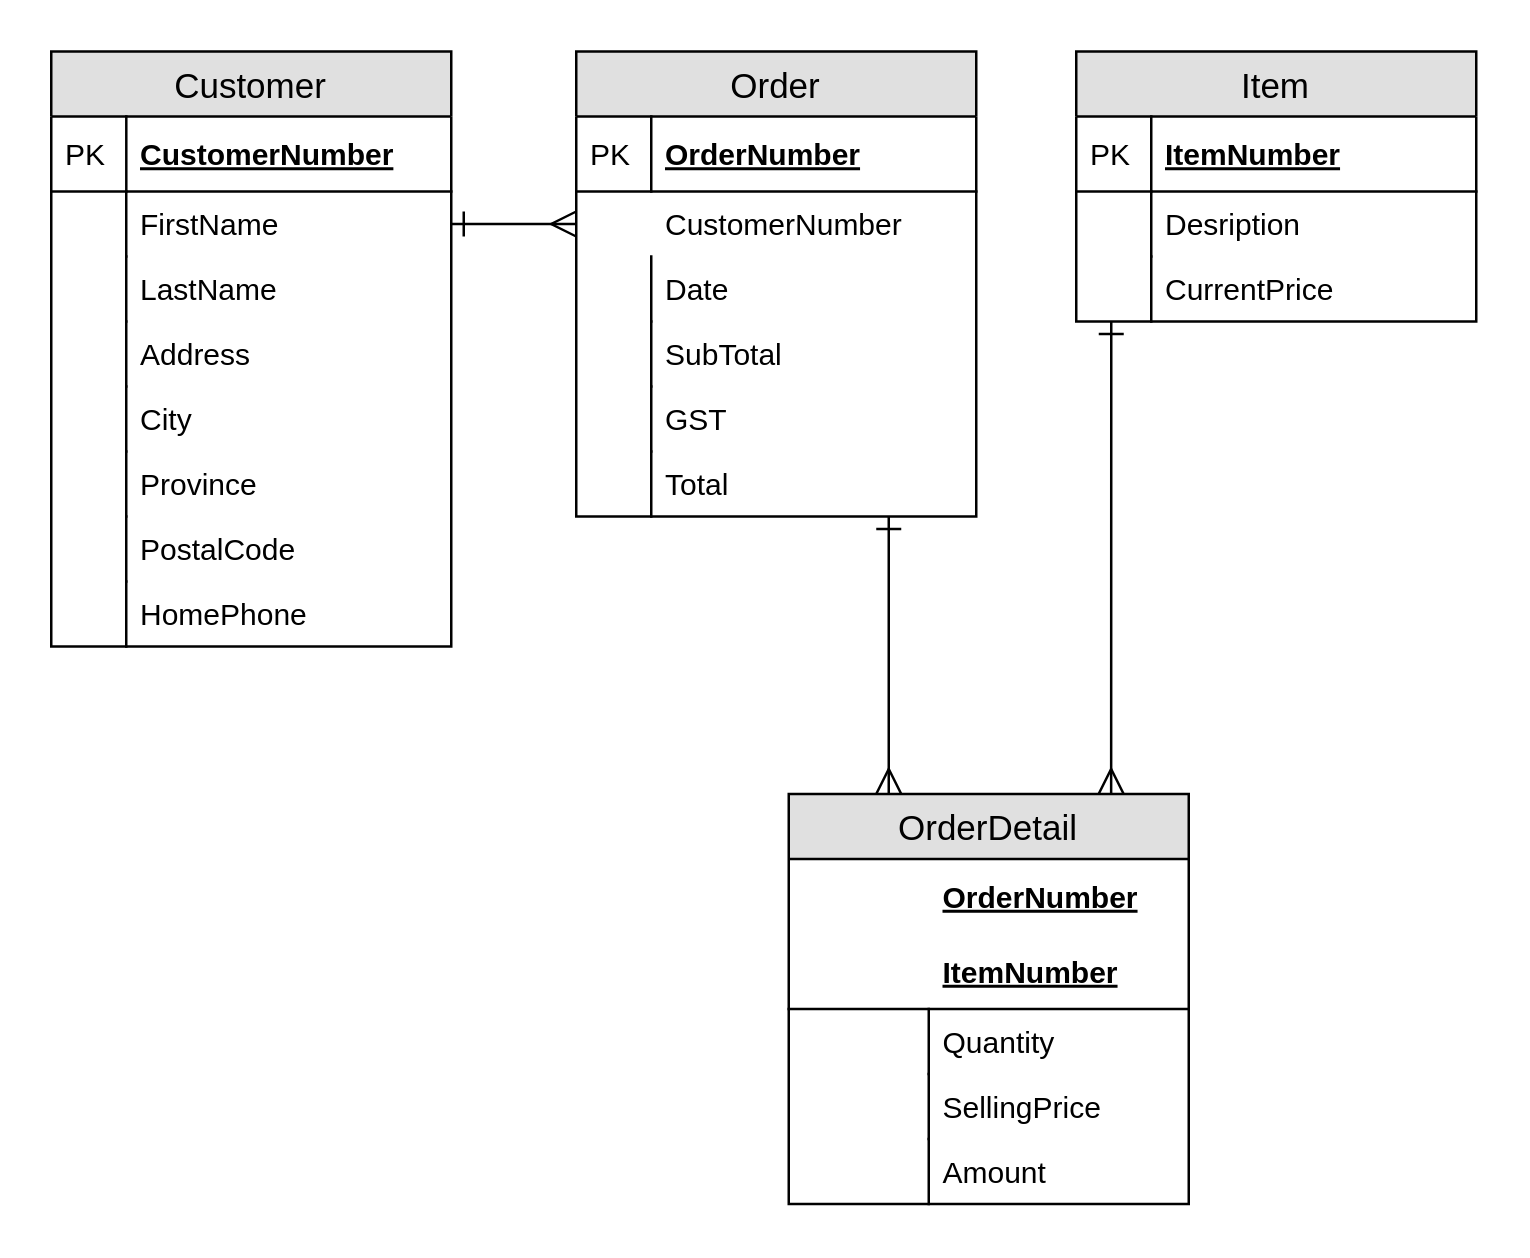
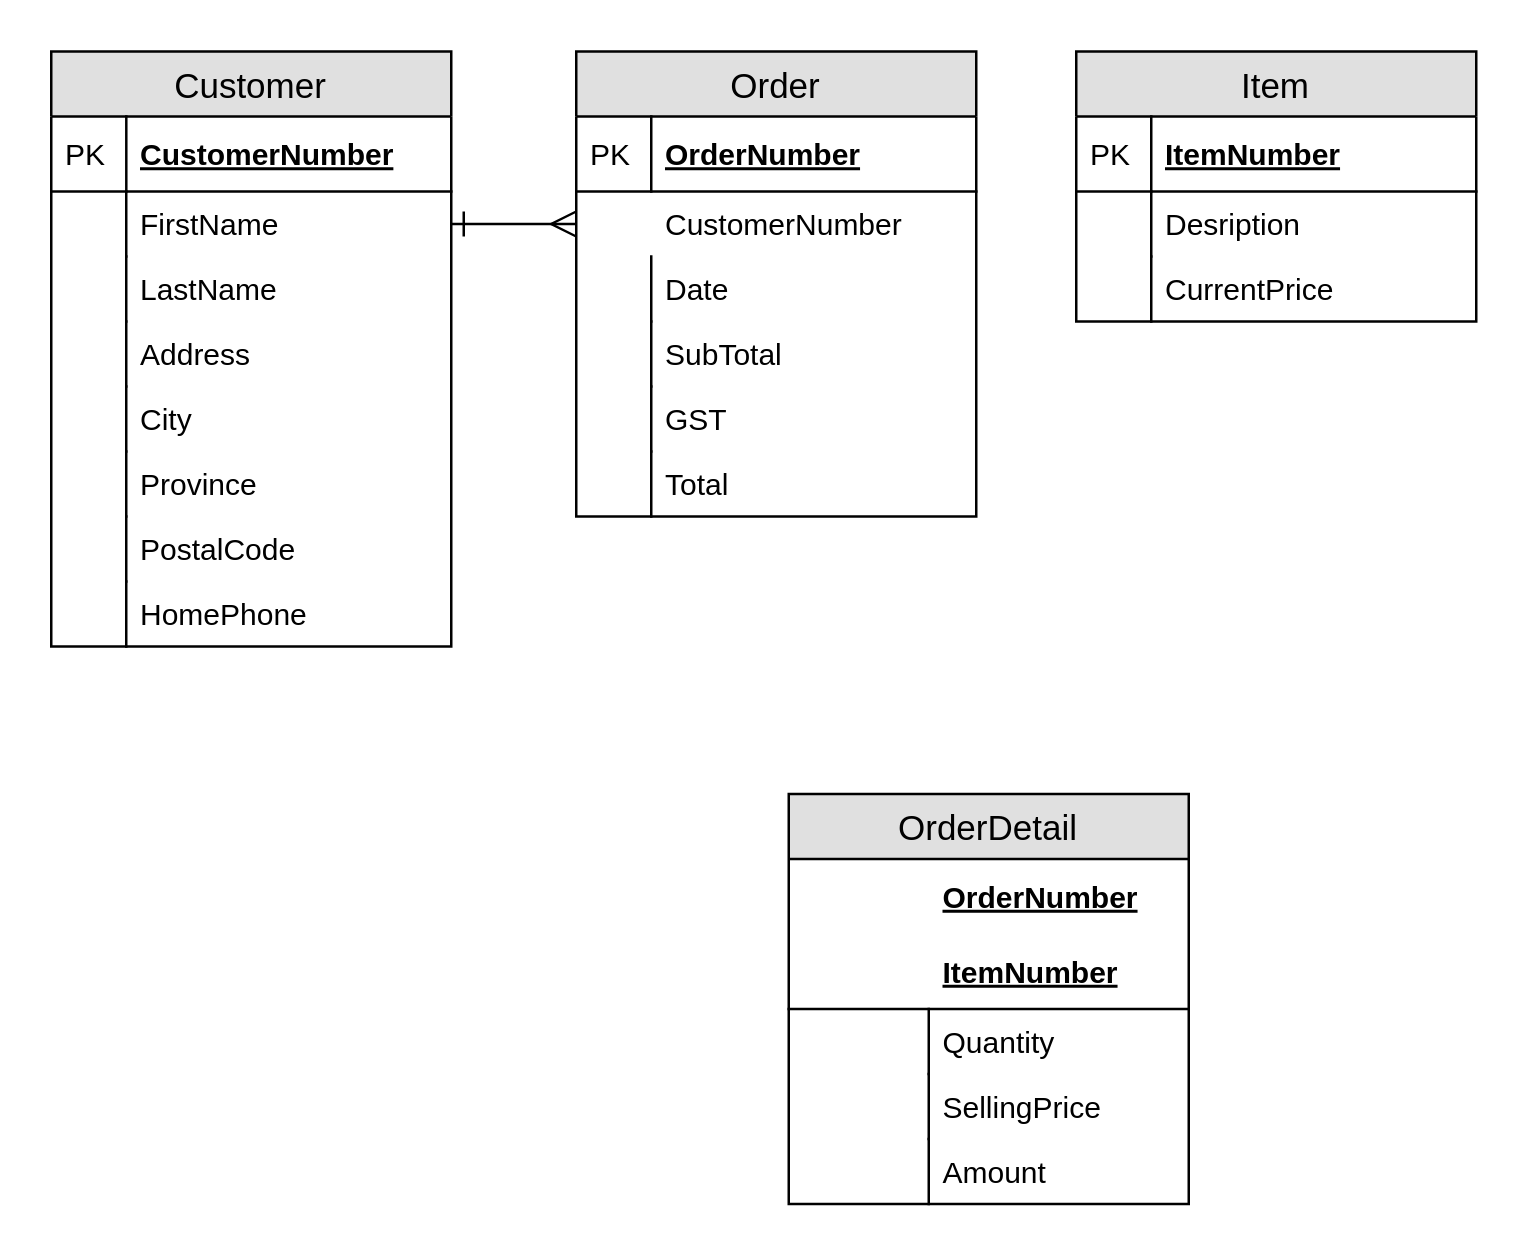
(1111, 560) -> none
(889, 657) -> none
